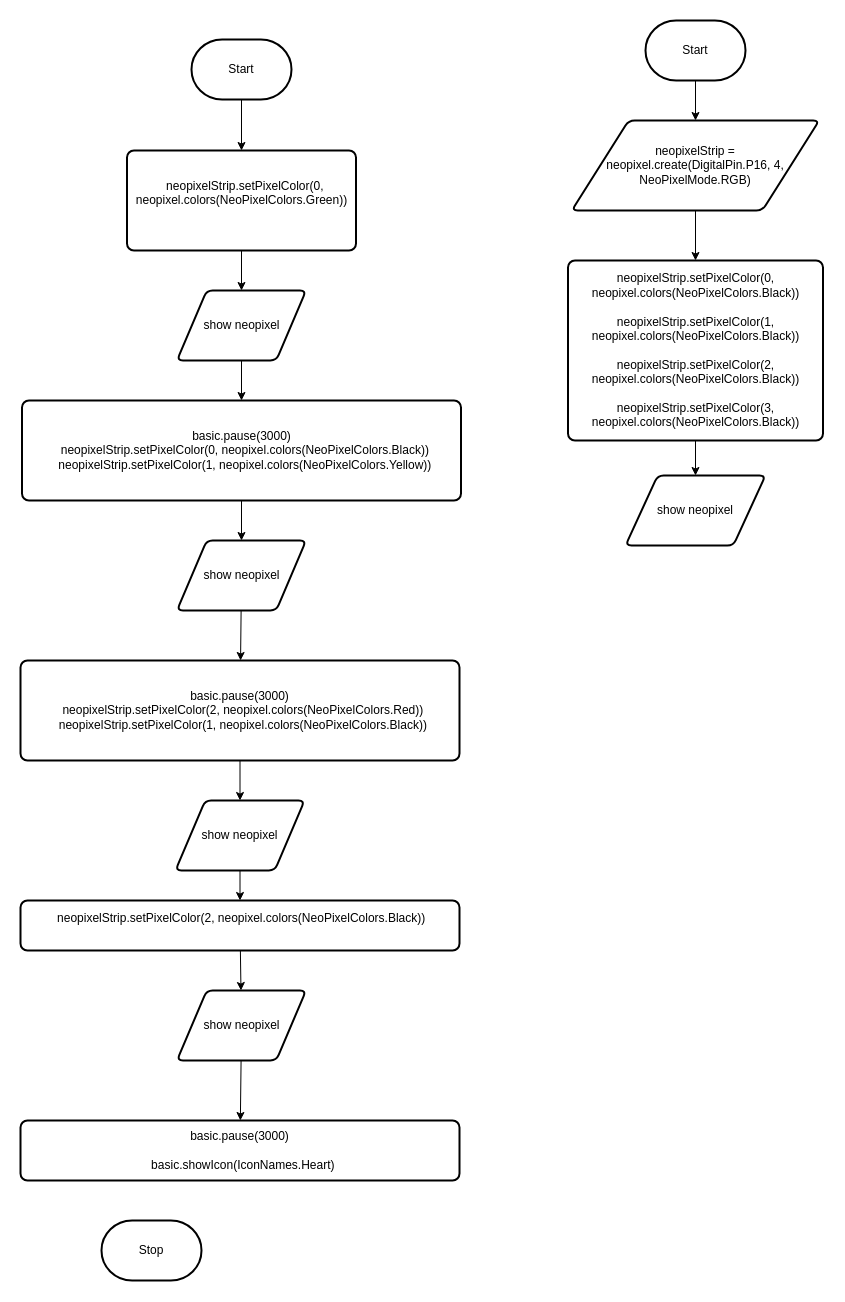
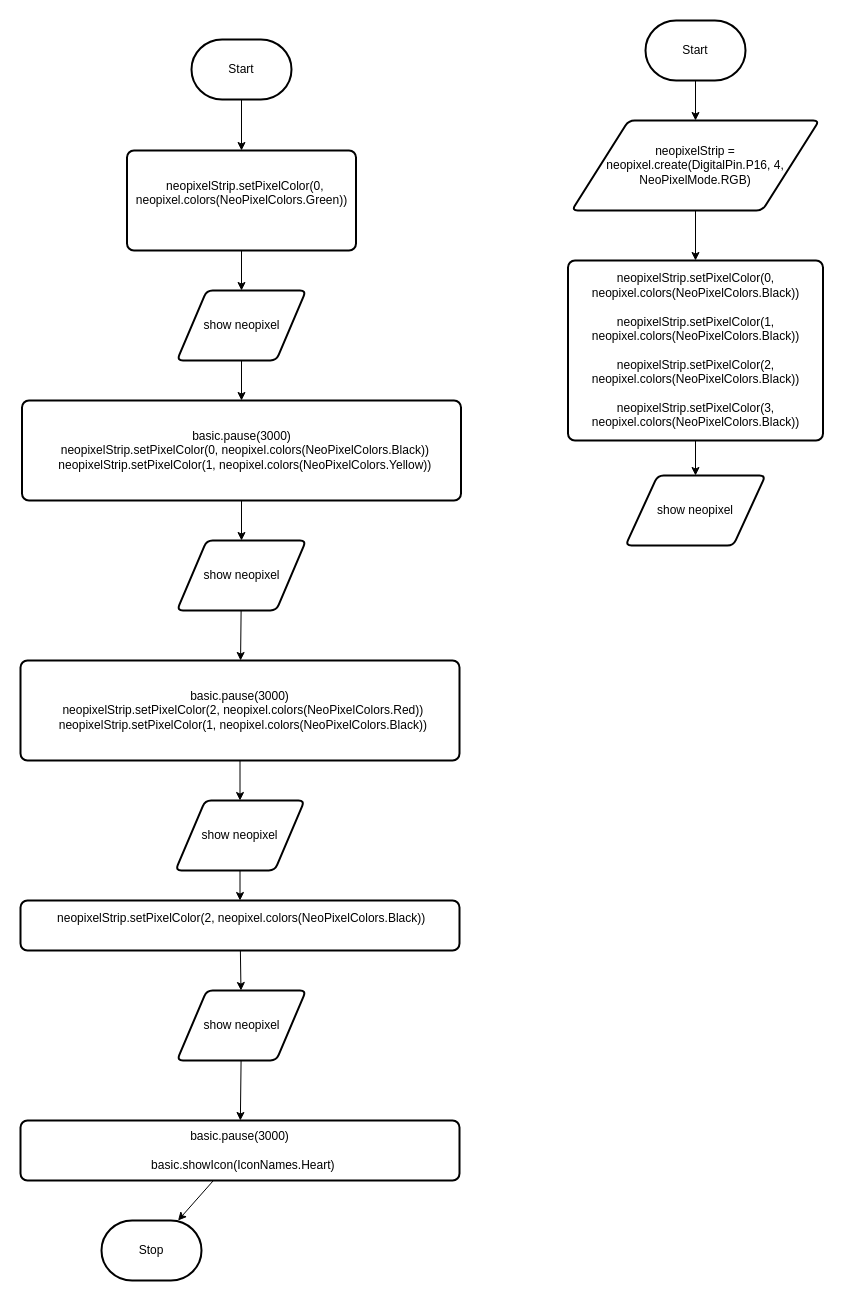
none -> (198, 1198)
